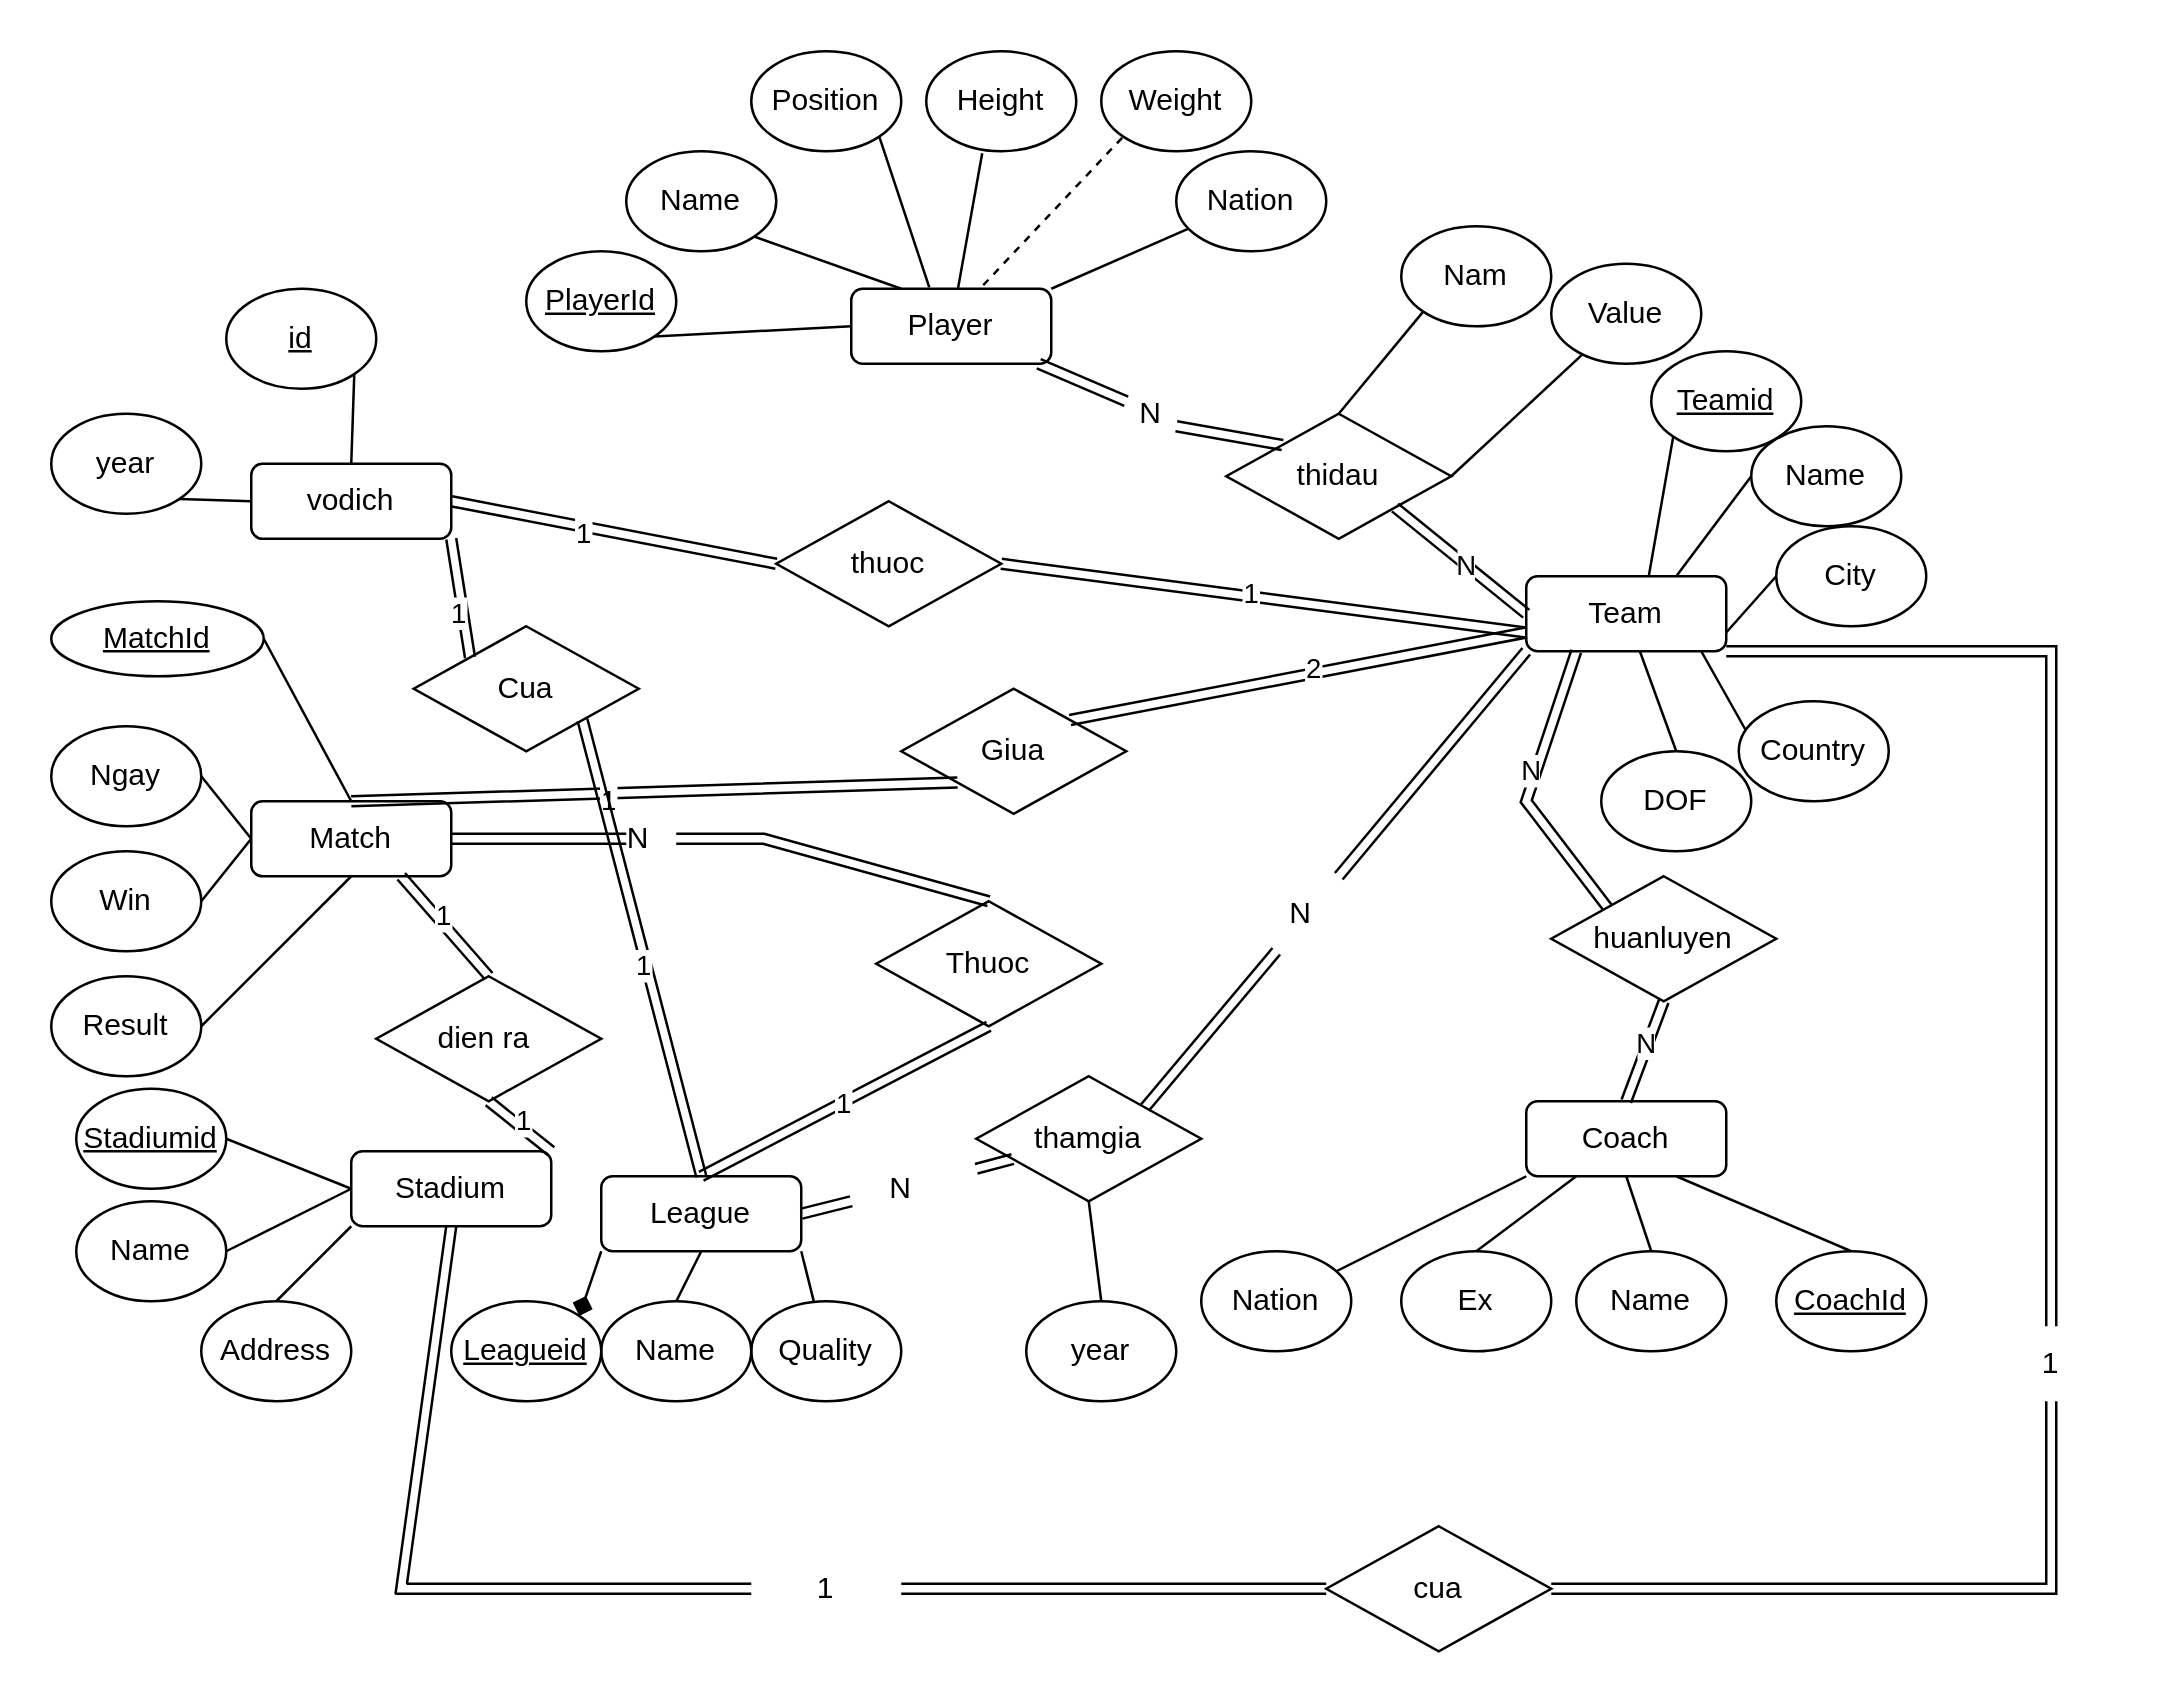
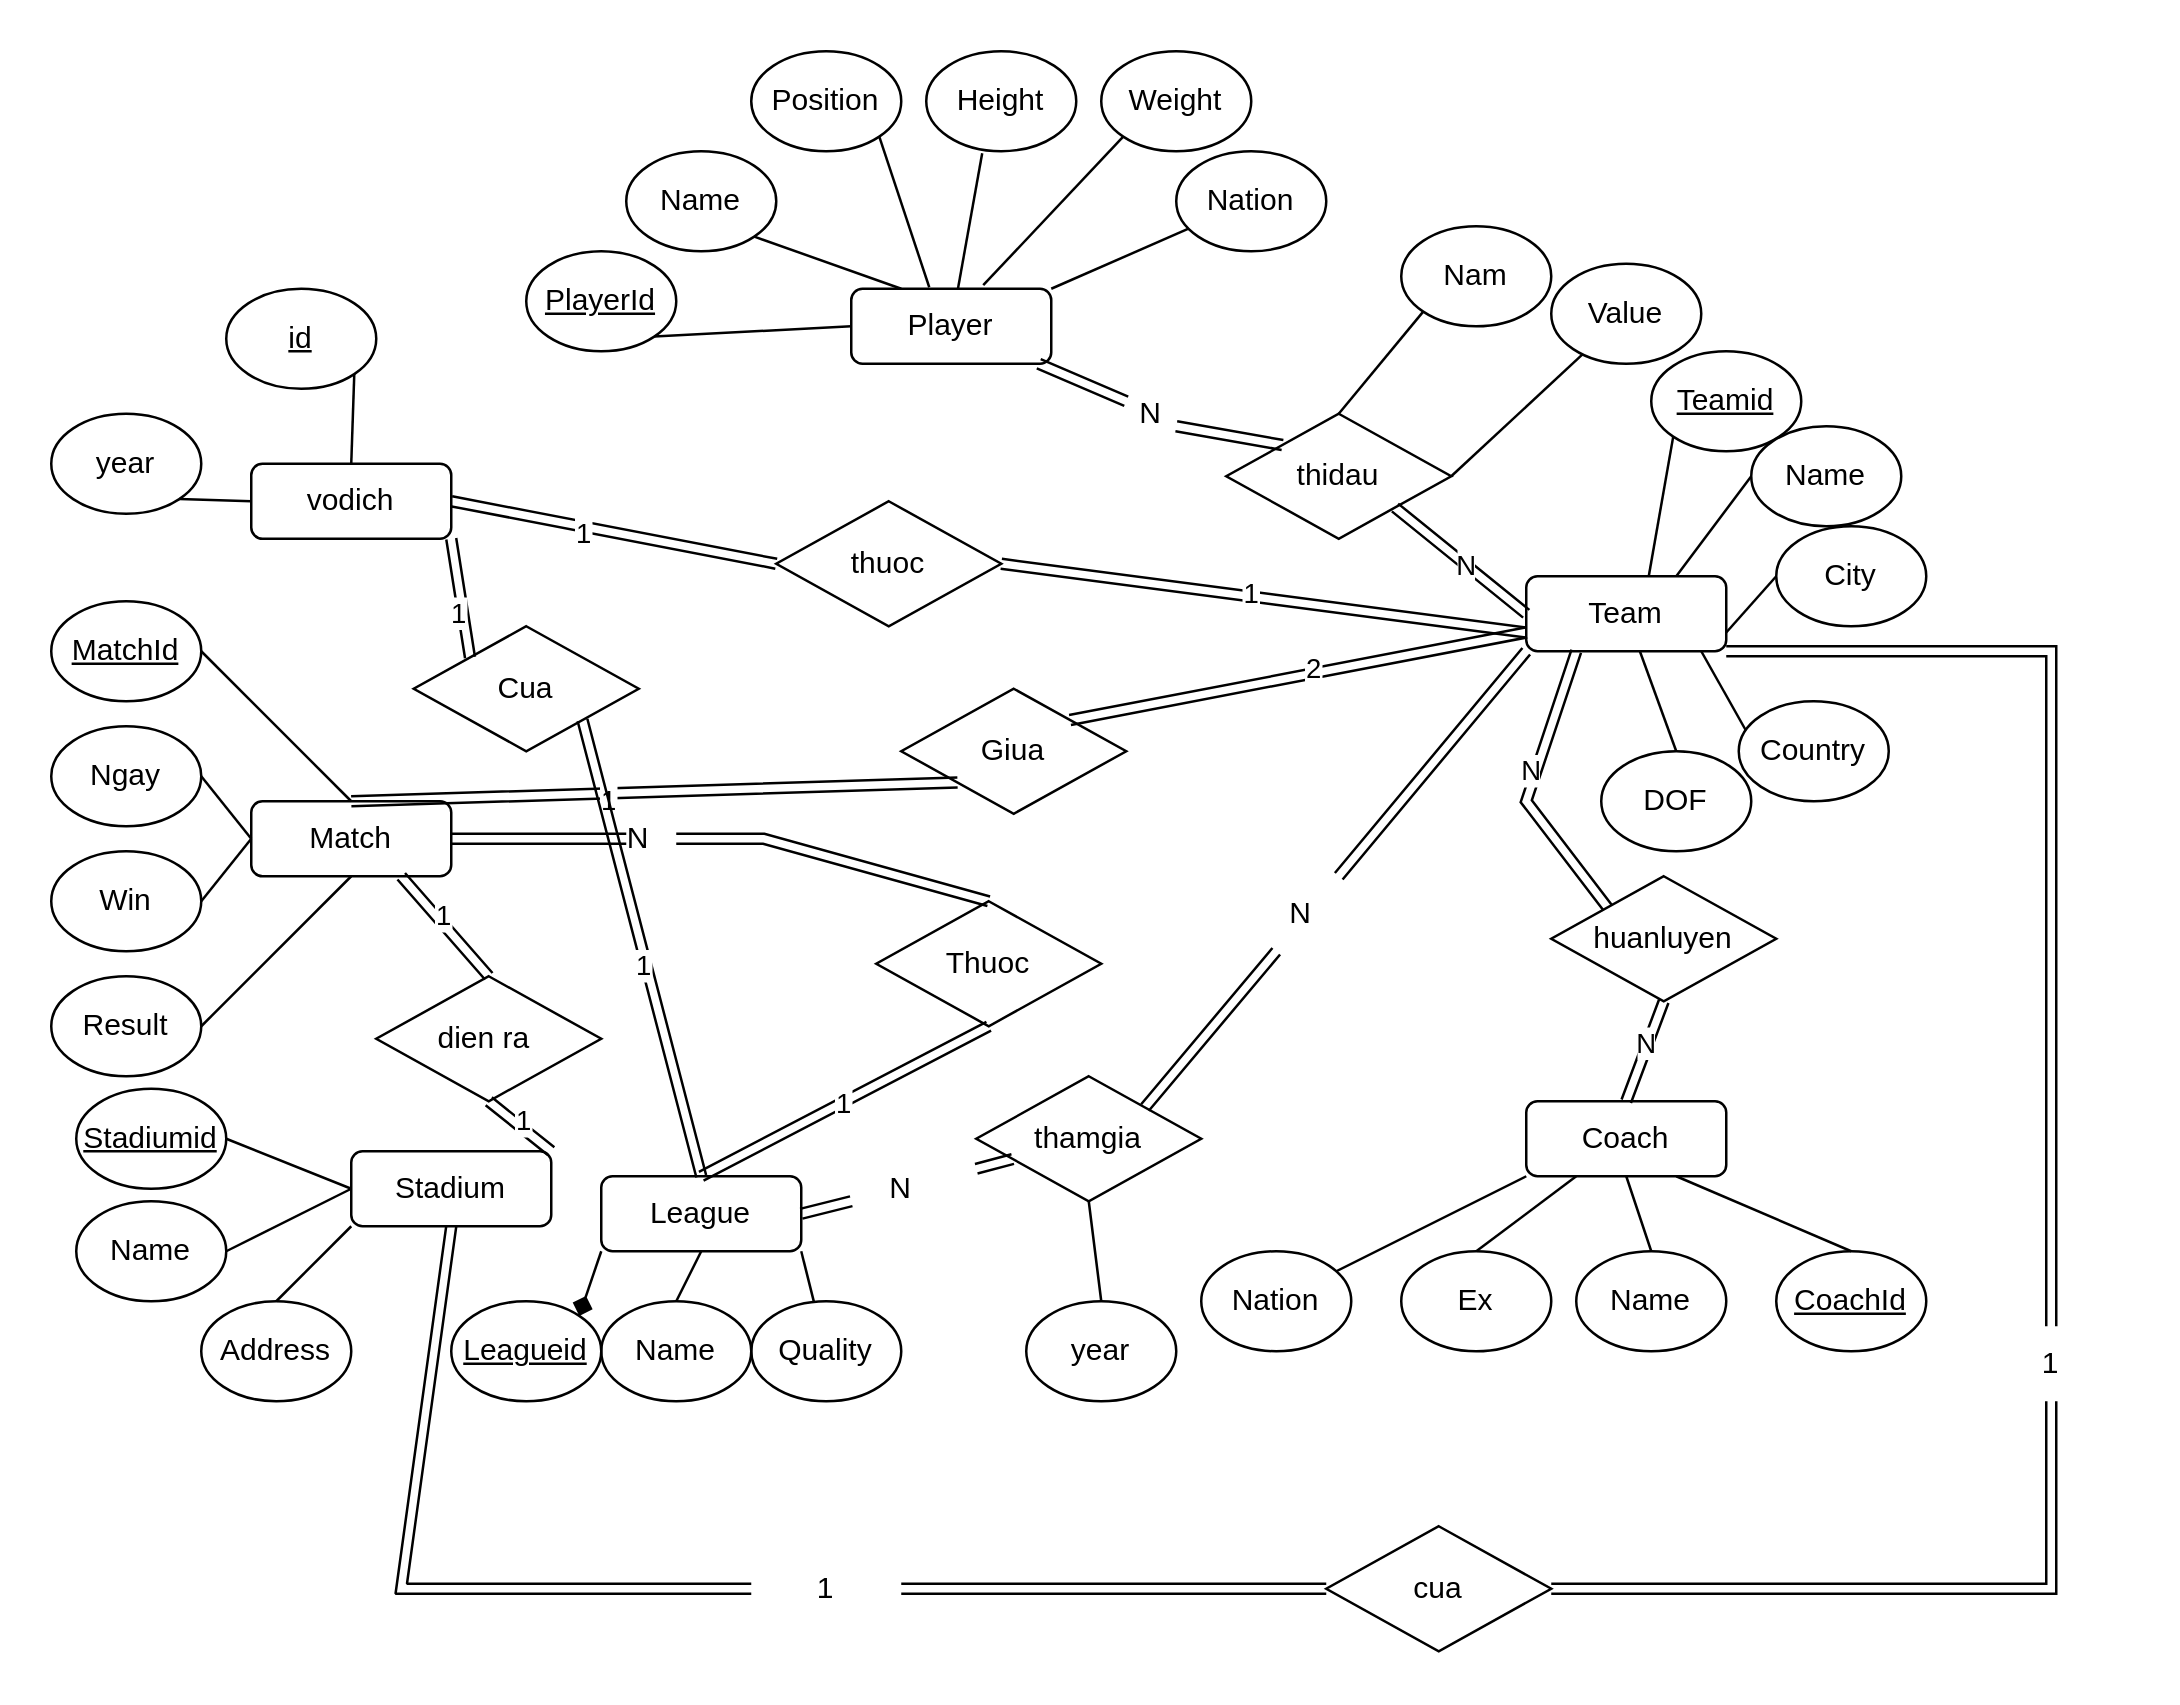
(1053, 212) -> (1053, 212)
(158, 639) -> (126, 651)
